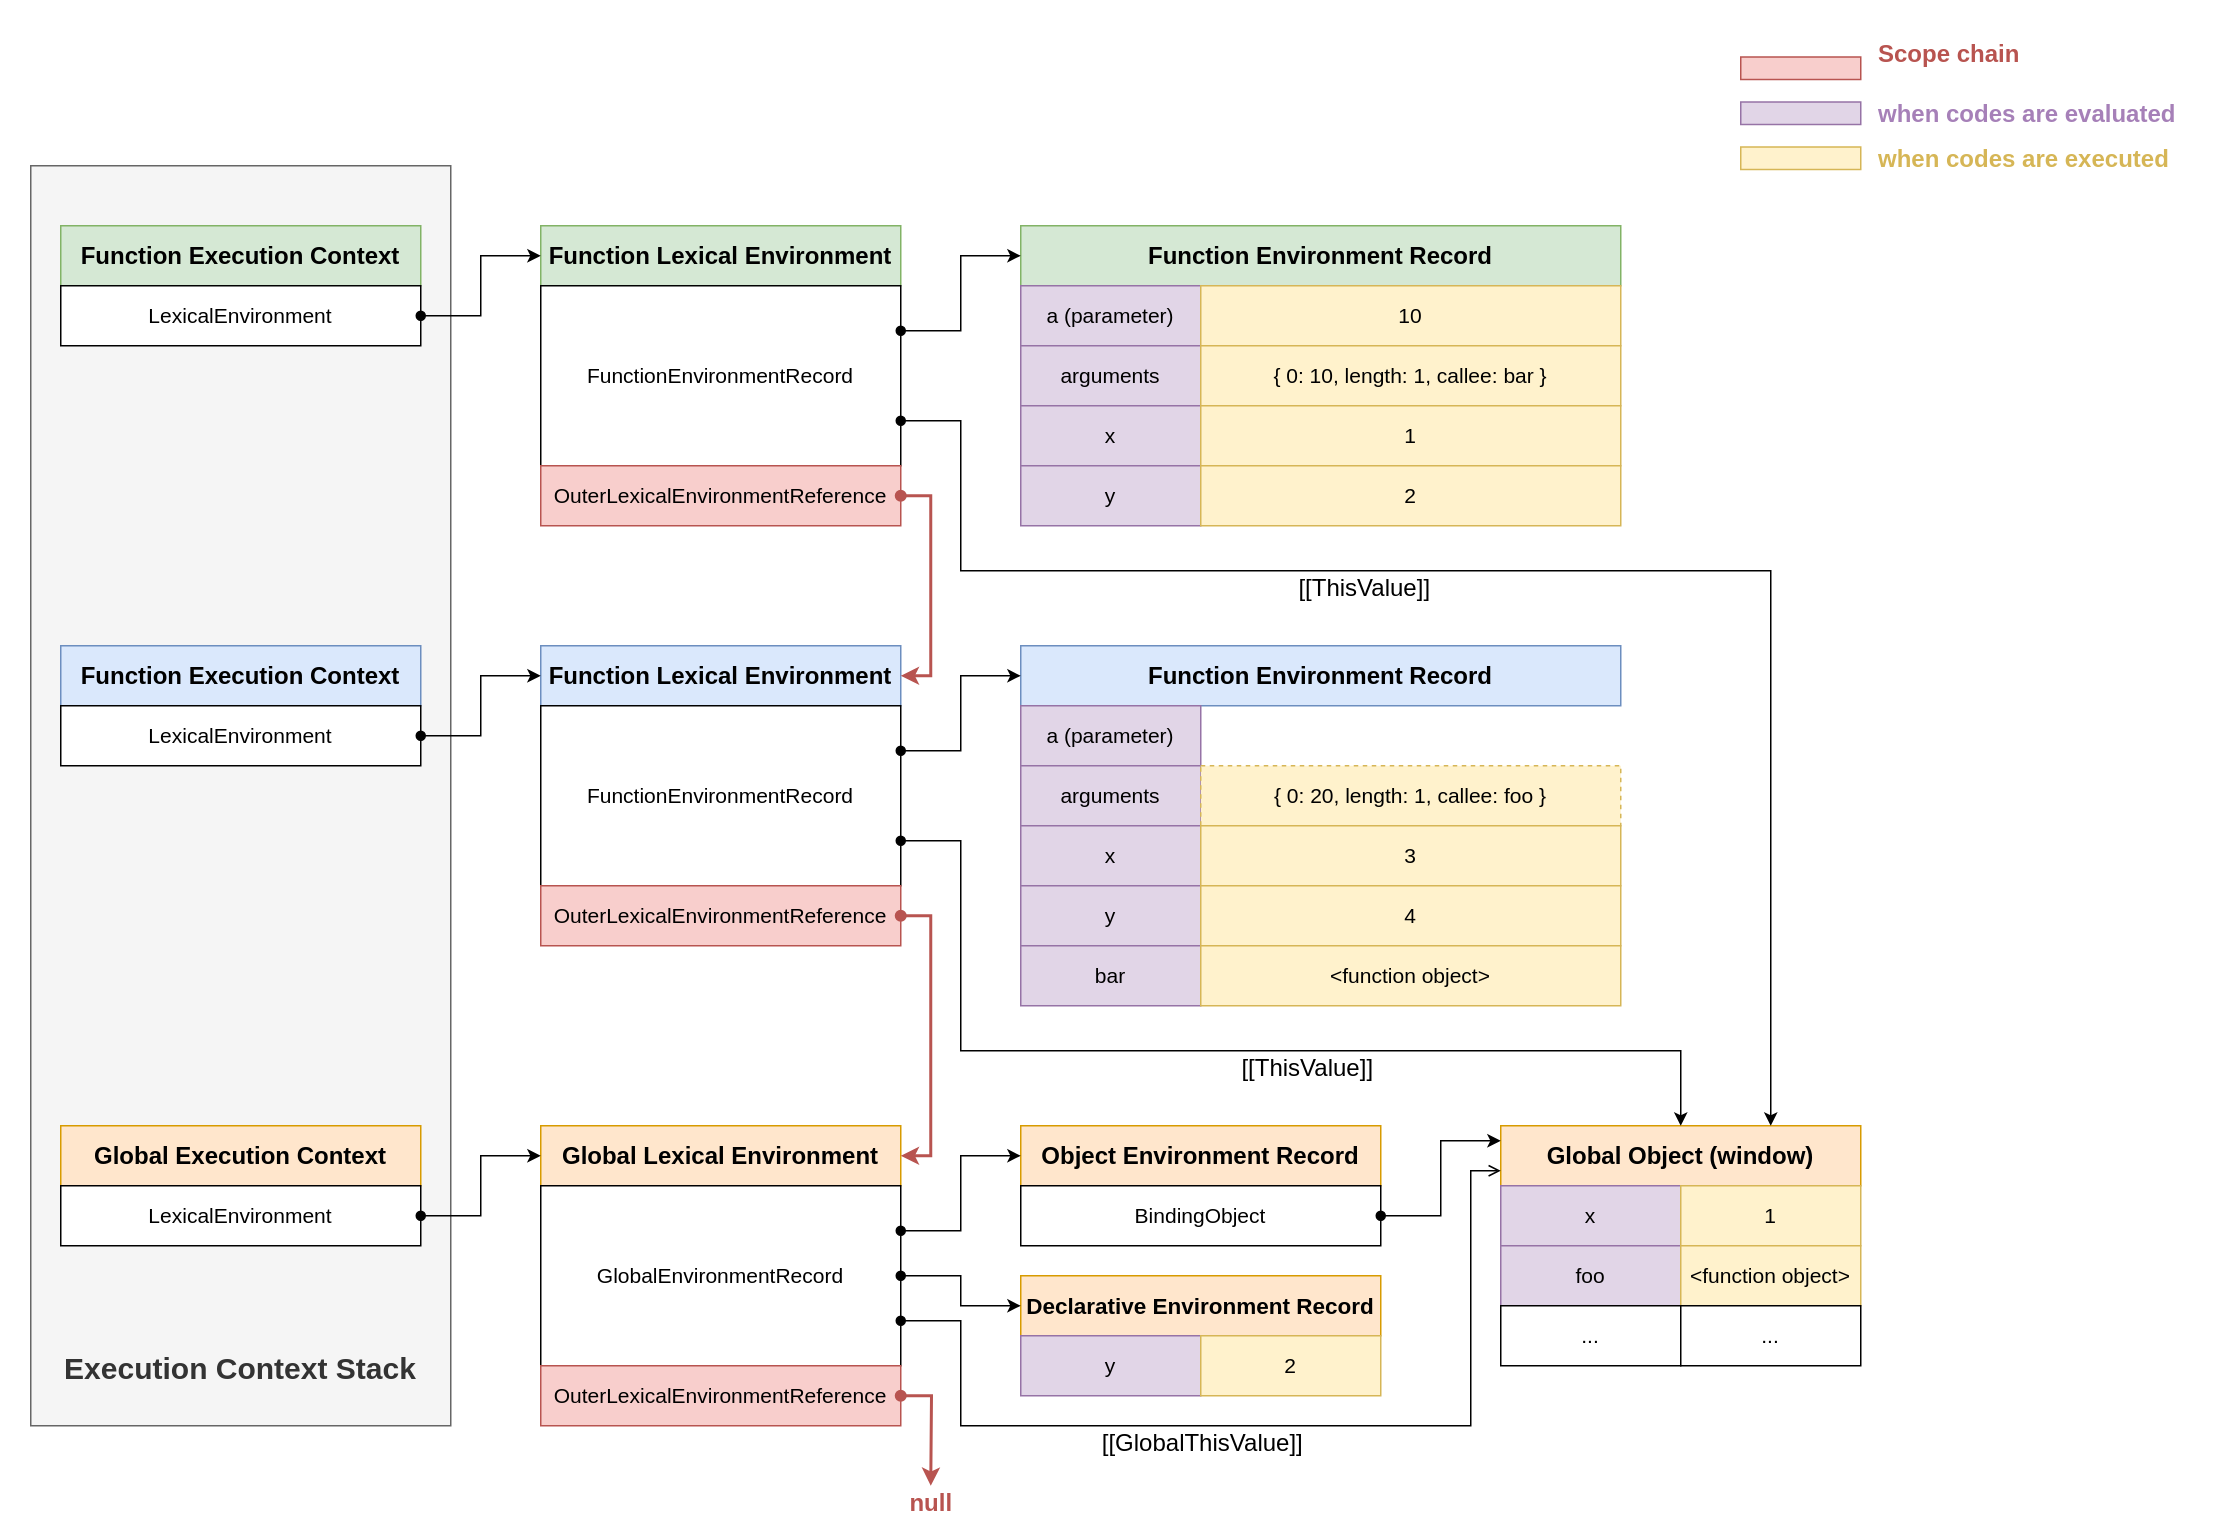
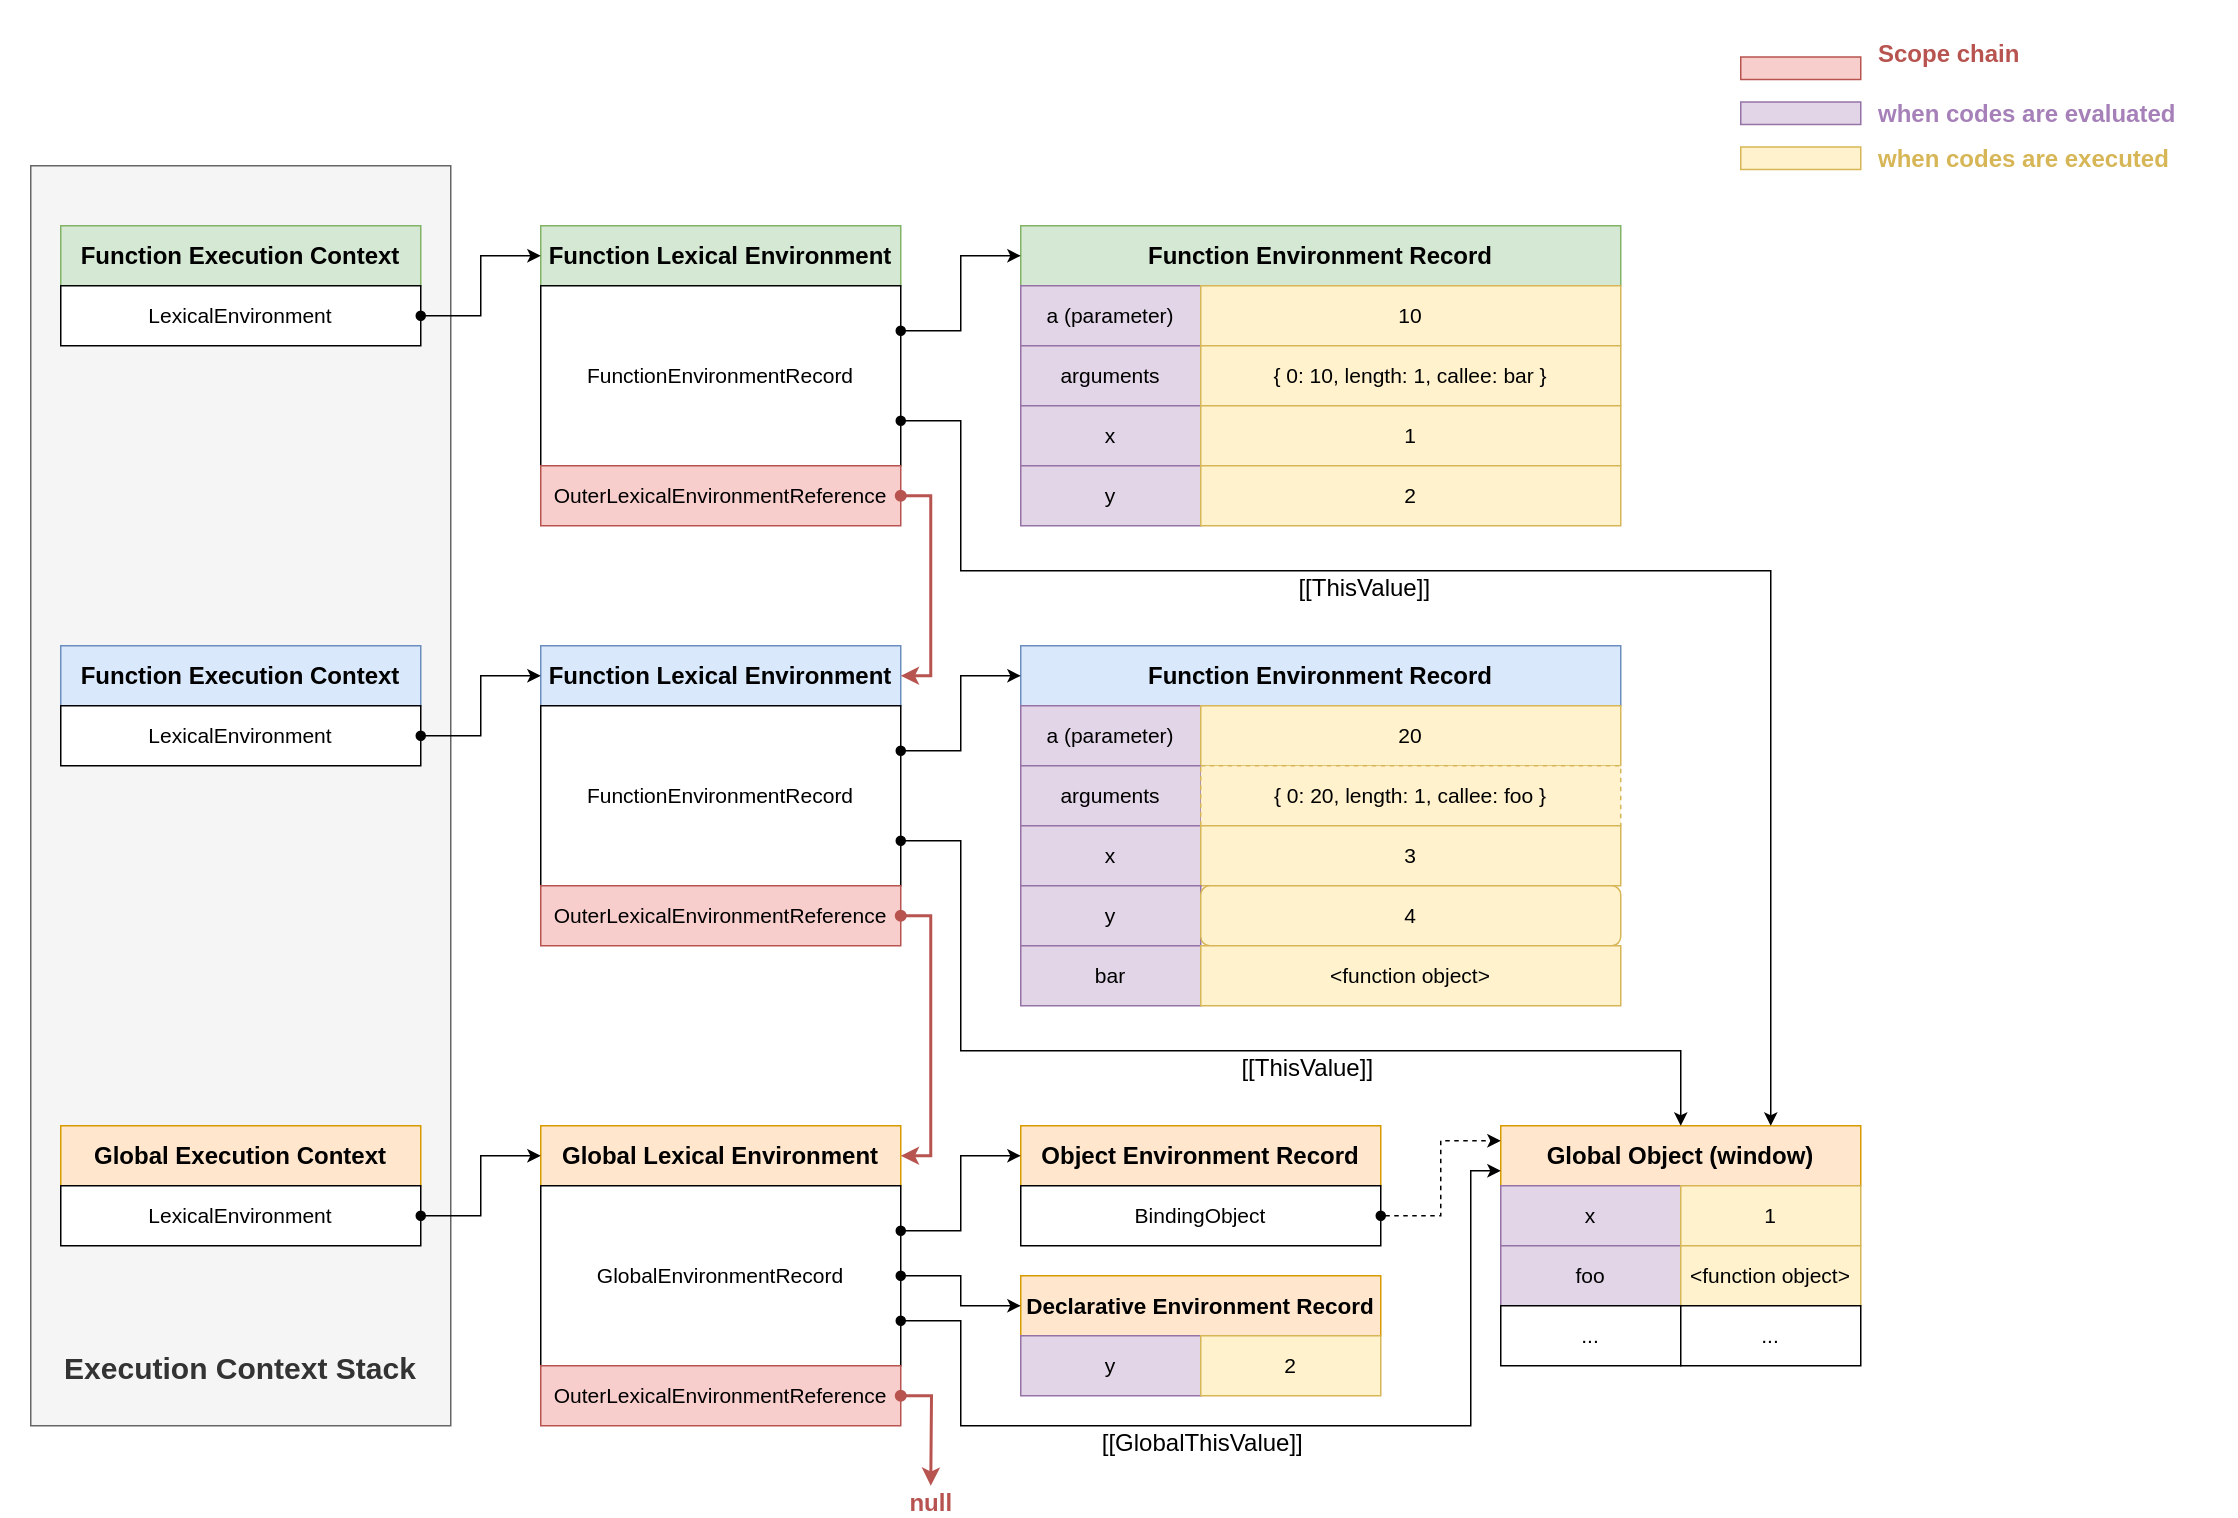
none -> (1411, 736)
(1411, 916) -> (1411, 916)
(1491, 1171) -> (1489, 1171)
(1441, 1180) -> (1441, 1180)
